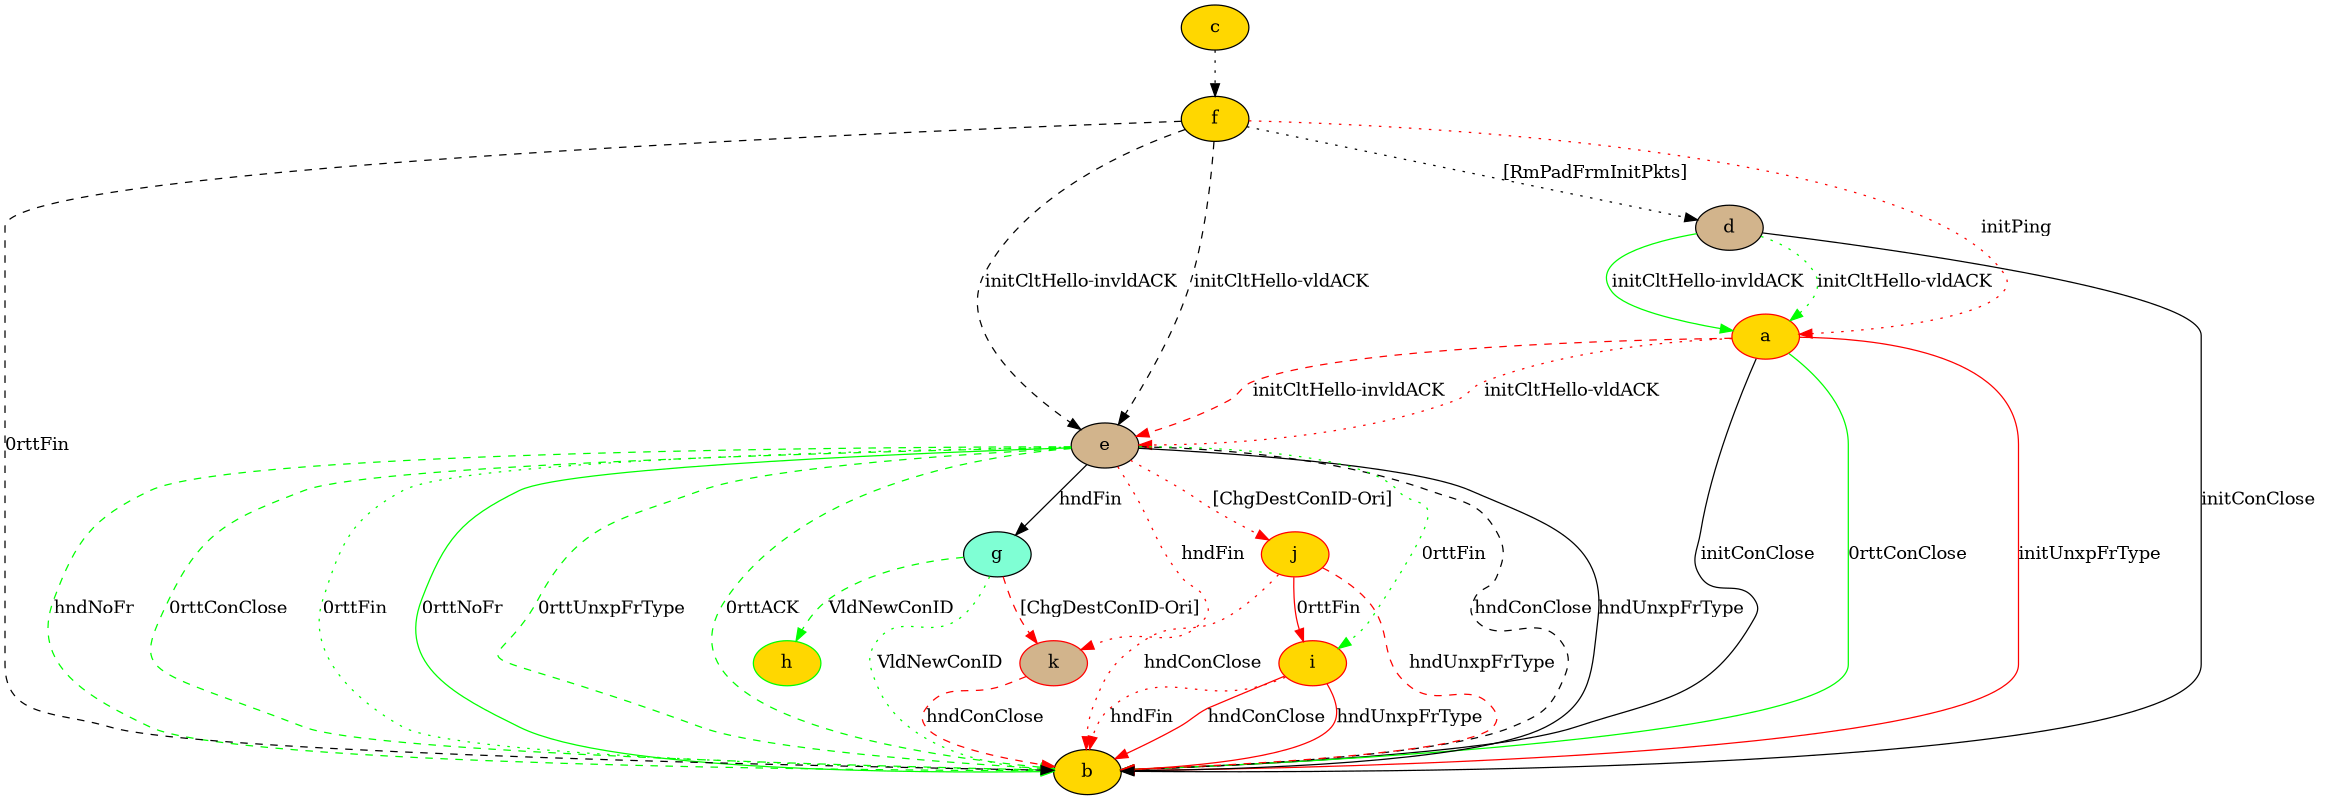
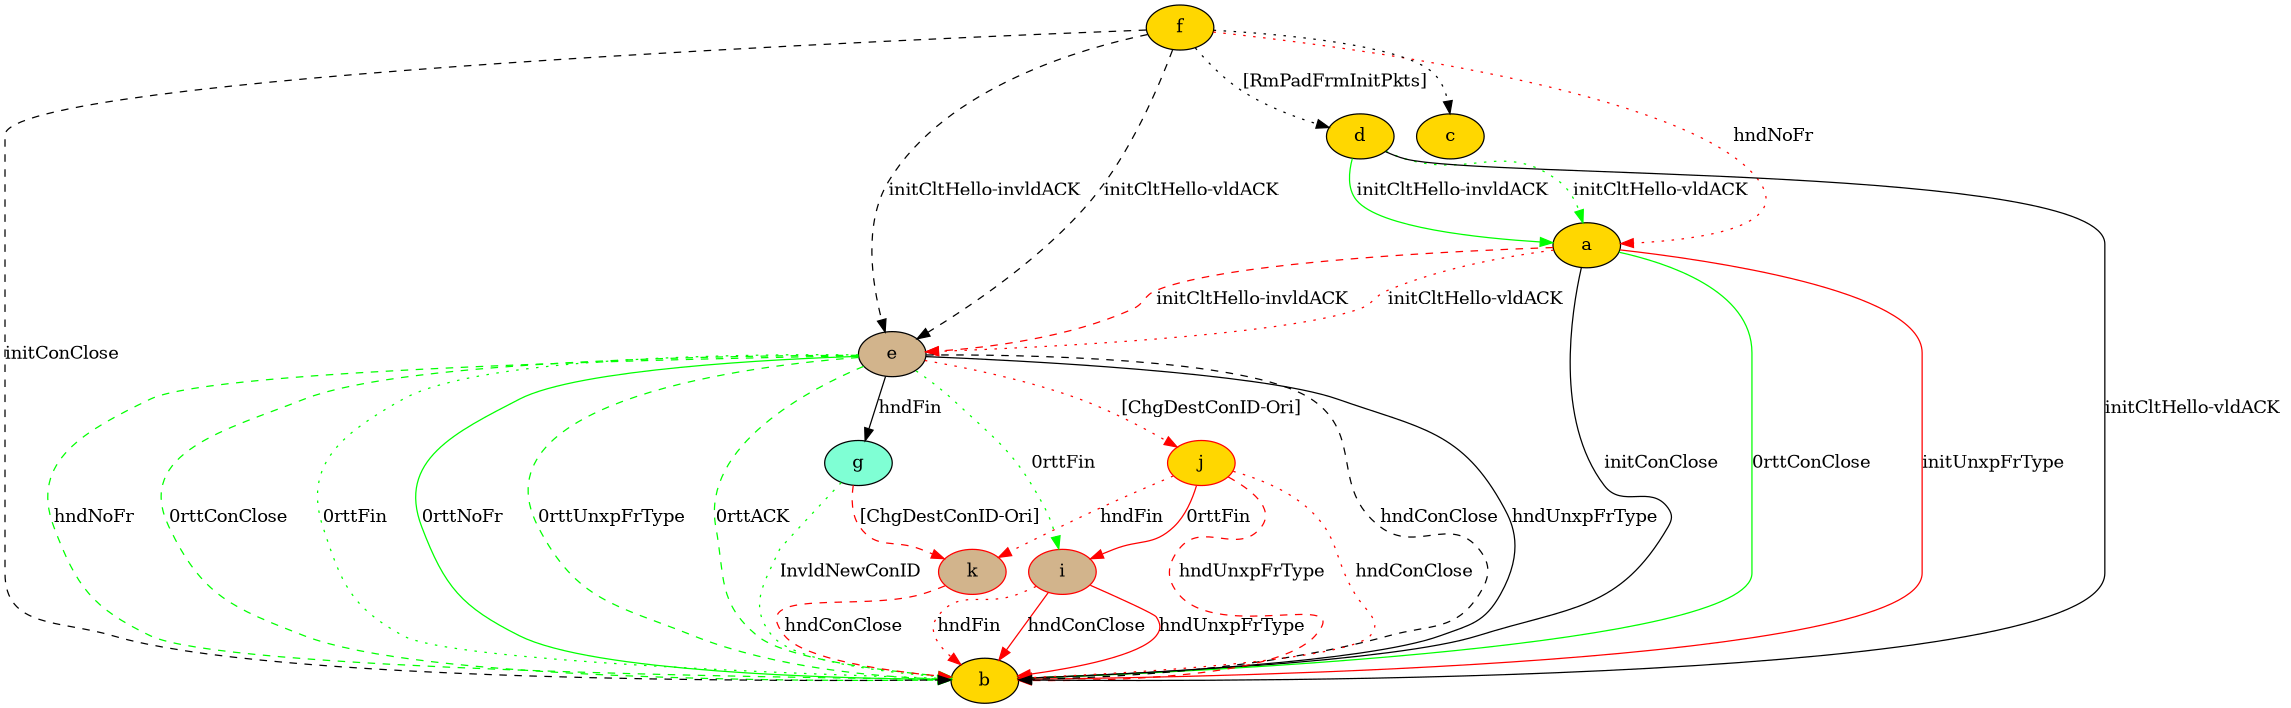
(1215, 67) -> (1342, 43)
(1729, 228) -> (1360, 136)
(2019, 228) -> (1776, 136)
(1766, 337) -> (1587, 245)
(40, 445) -> (65, 354)
(2261, 500) -> (2196, 409)
(1199, 591) -> (1091, 512)
(787, 663) -> none
(943, 663) -> (853, 572)
(1313, 663) -> (1062, 572)
